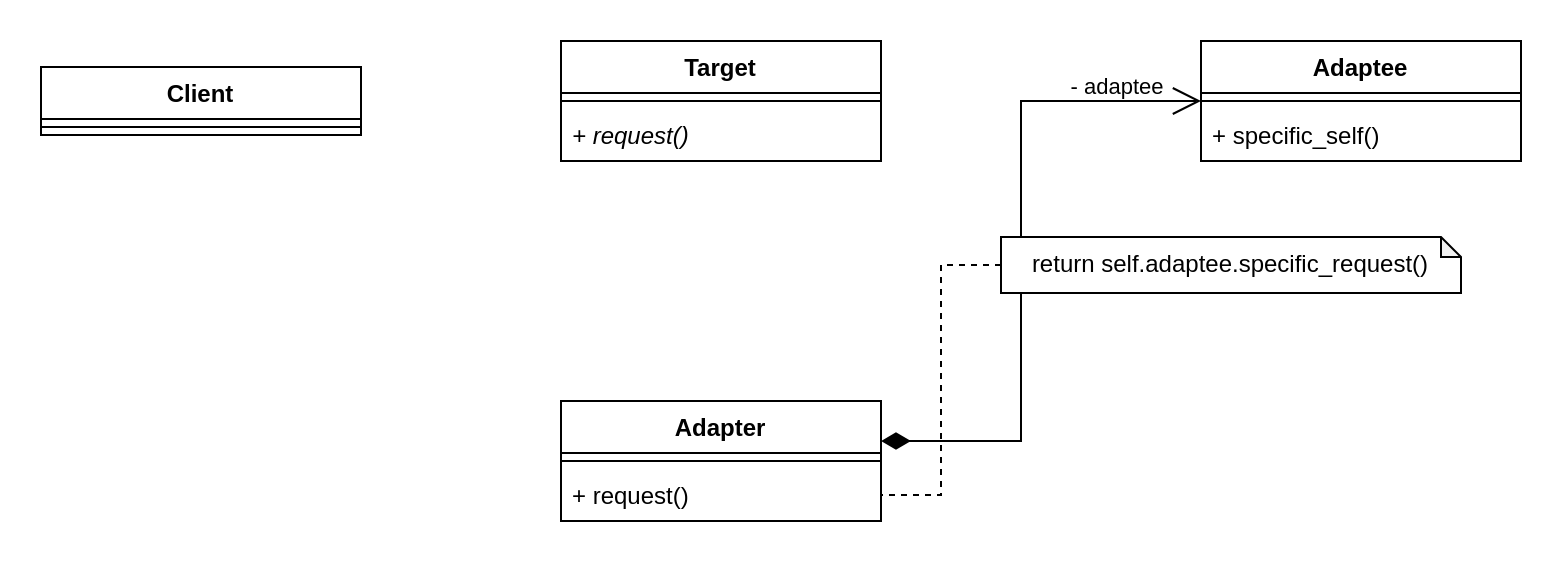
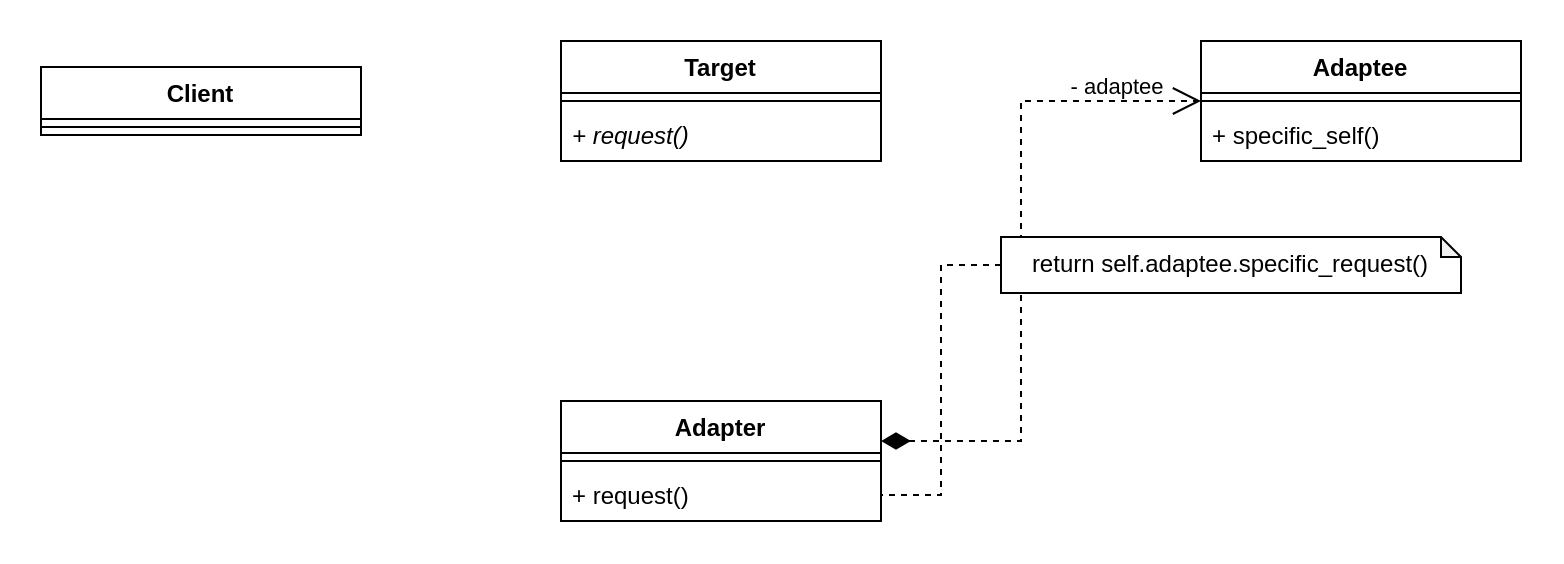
(1038, 101) -> (1038, 101)
